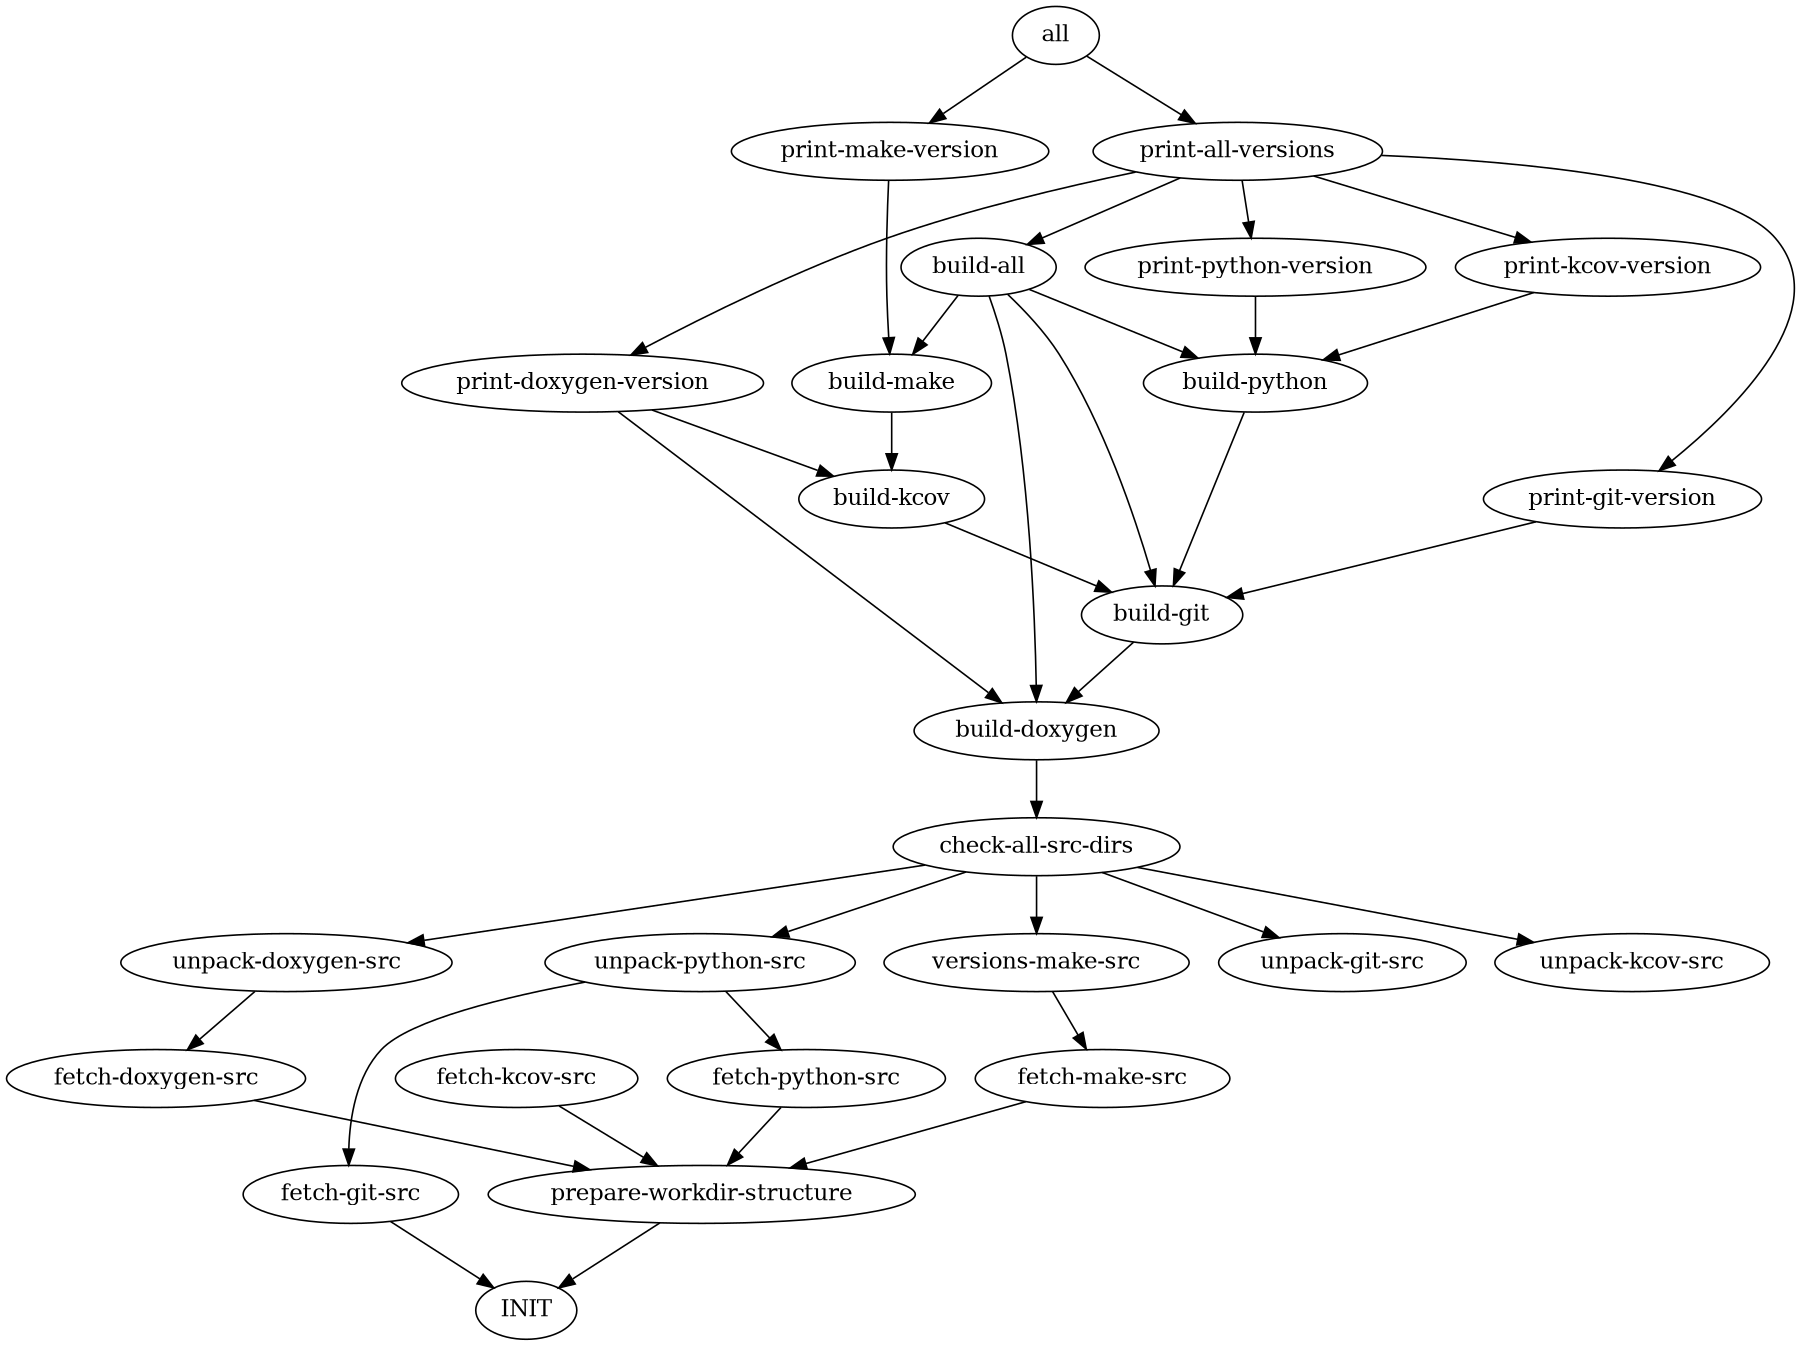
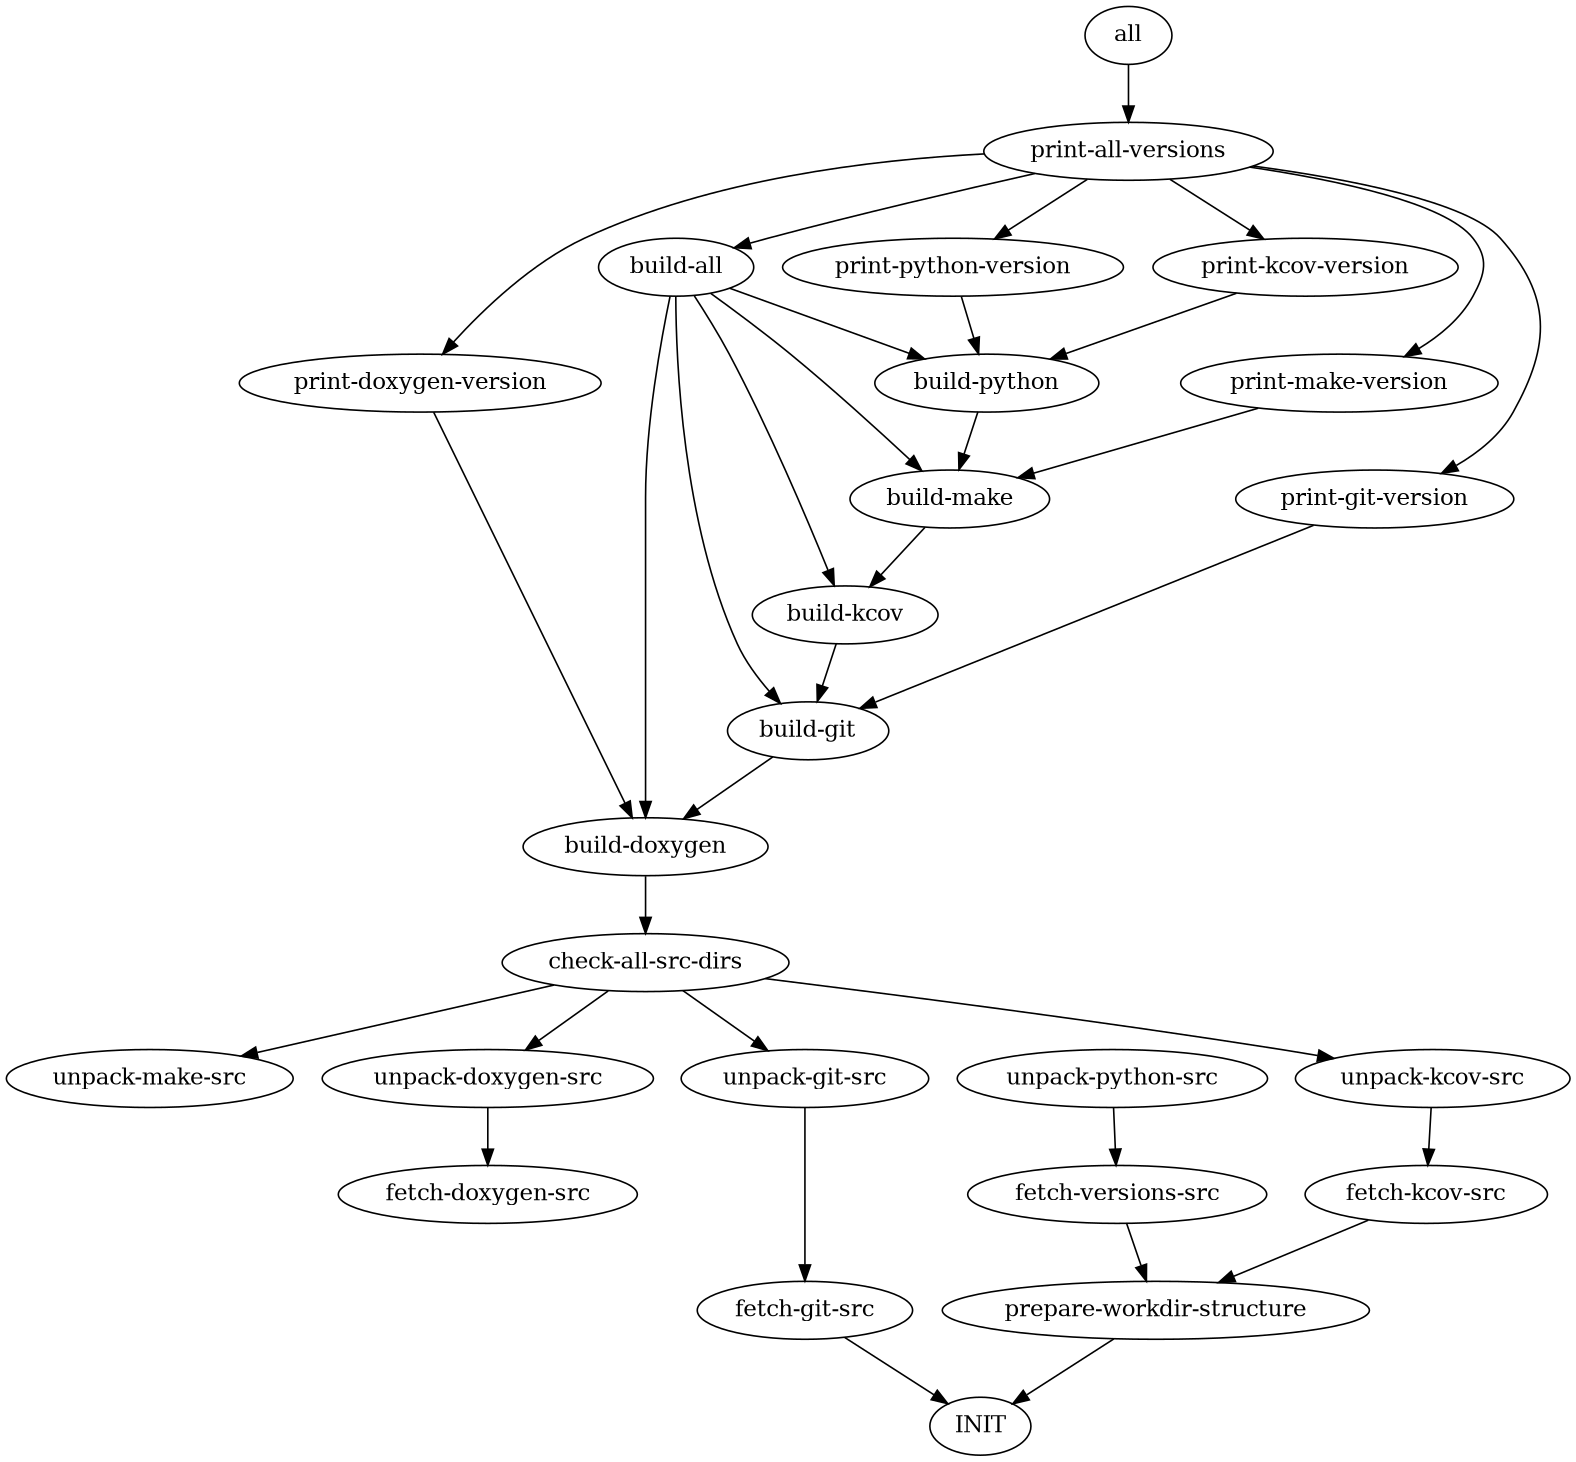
(985, 85) -> (1449, 220)
(735, 440) -> (767, 430)
(1212, 491) -> (971, 433)
(877, 902) -> none
(1037, 963) -> (150, 1079)
(429, 1022) -> (805, 1186)
(806, 1079) -> (1117, 1194)
(1103, 1079) -> none
none -> (1430, 1129)
(414, 1133) -> none
